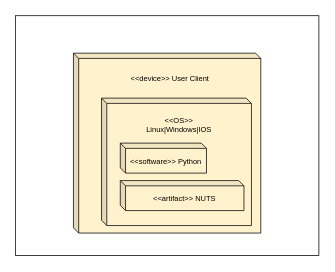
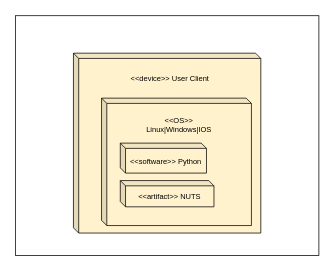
(182, 195) -> (167, 194)
